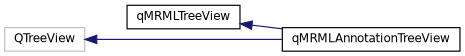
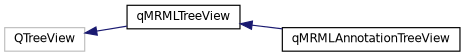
(190, 39) -> (112, 29)
